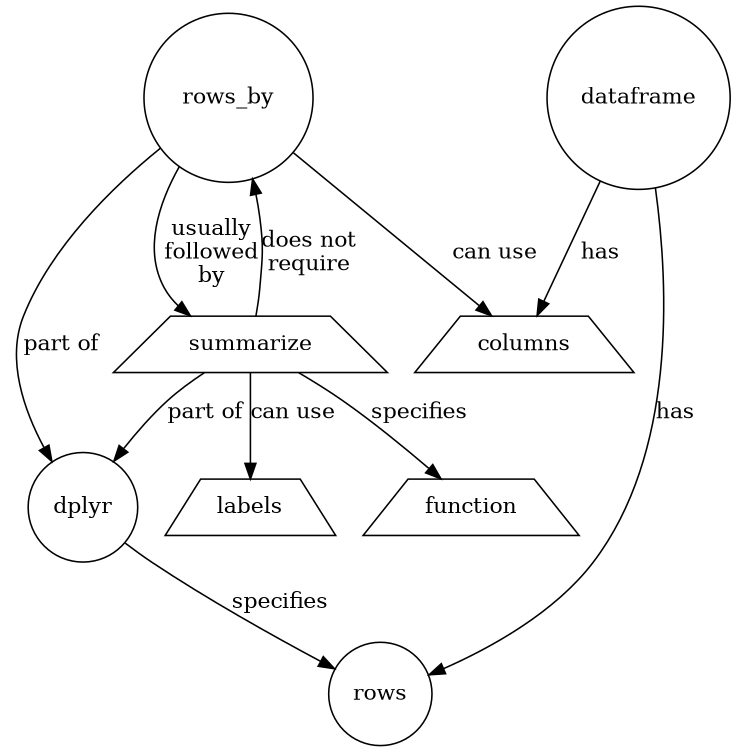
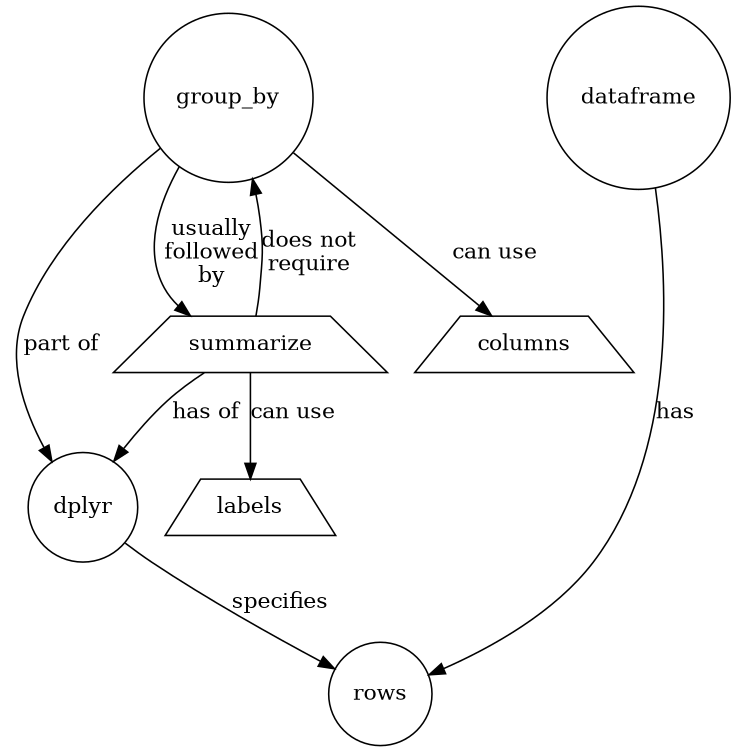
(228, 98) -> (228, 98)
(572, 241) -> none
(206, 412) -> (206, 412)
(471, 507) -> none
